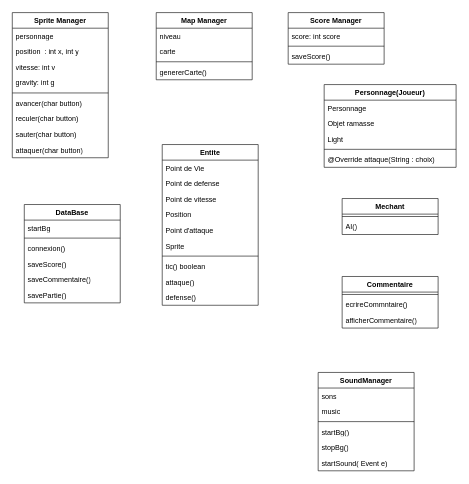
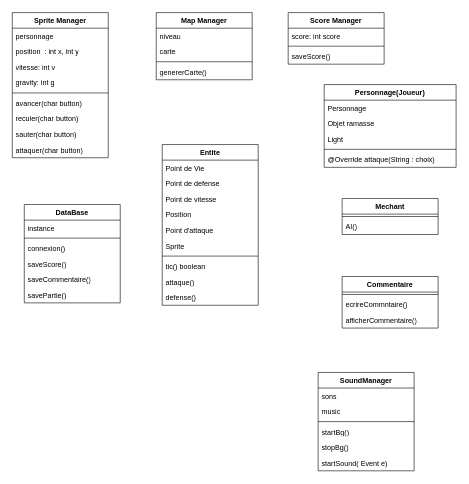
(42, 228) -> (43, 228)
